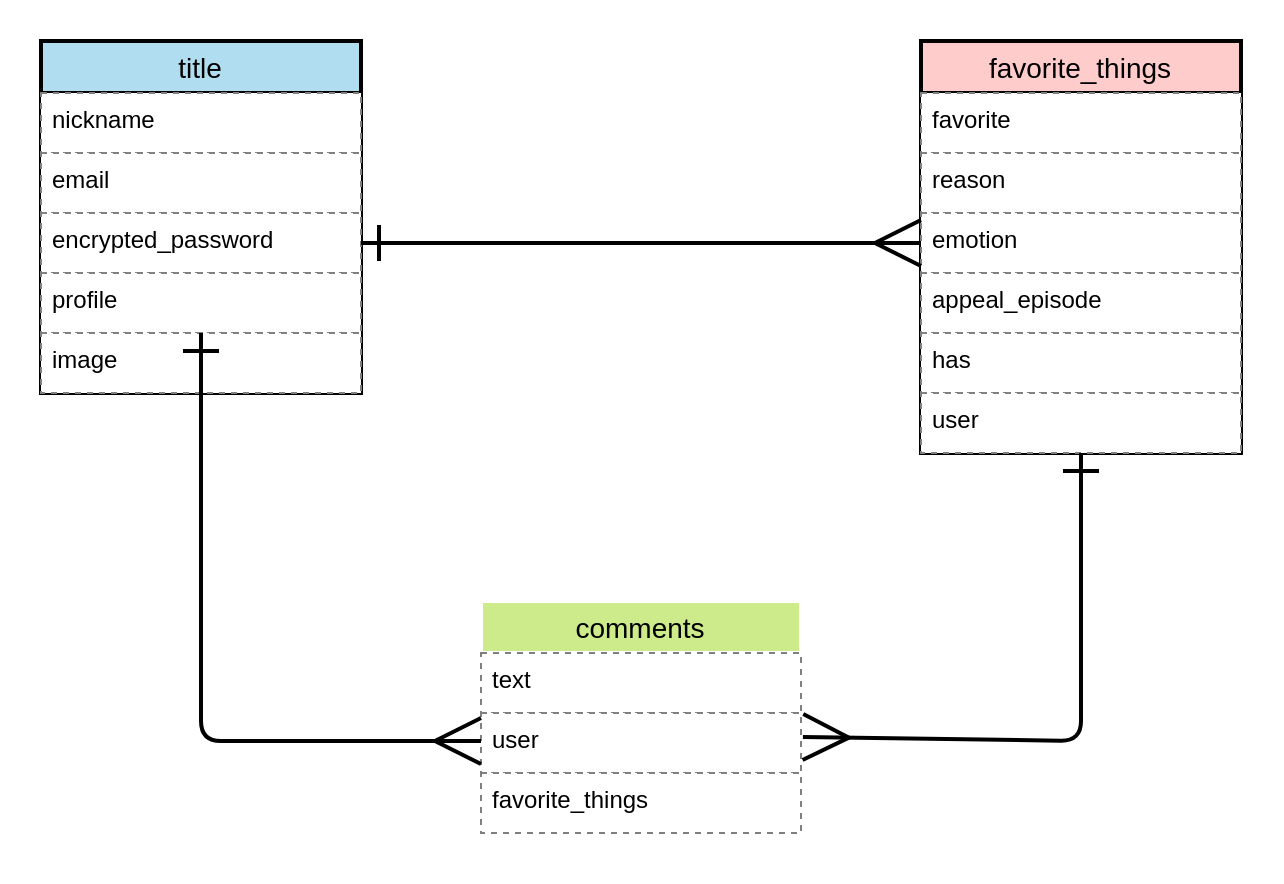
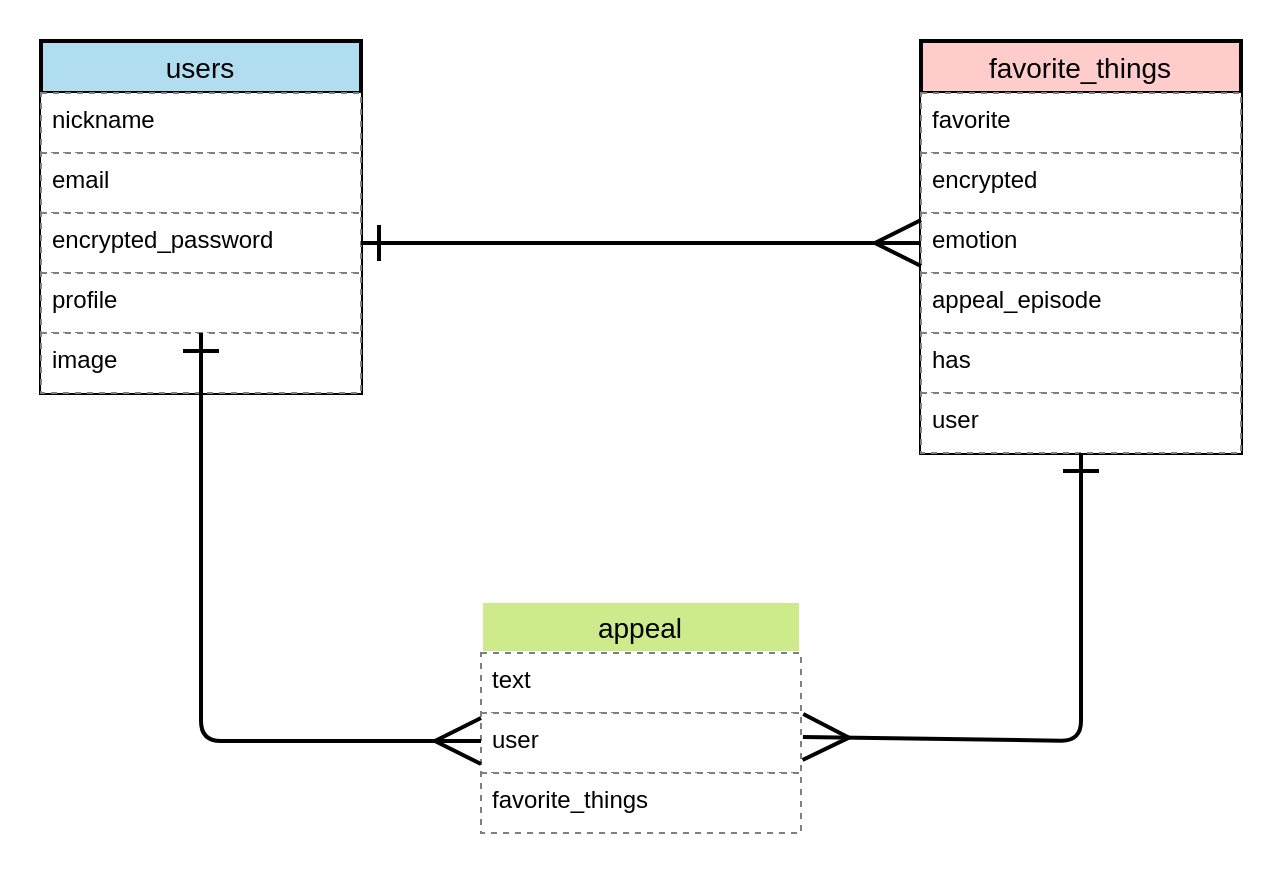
(200, 69) -> (200, 69)
(972, 180) -> (992, 180)
(640, 629) -> (640, 629)
